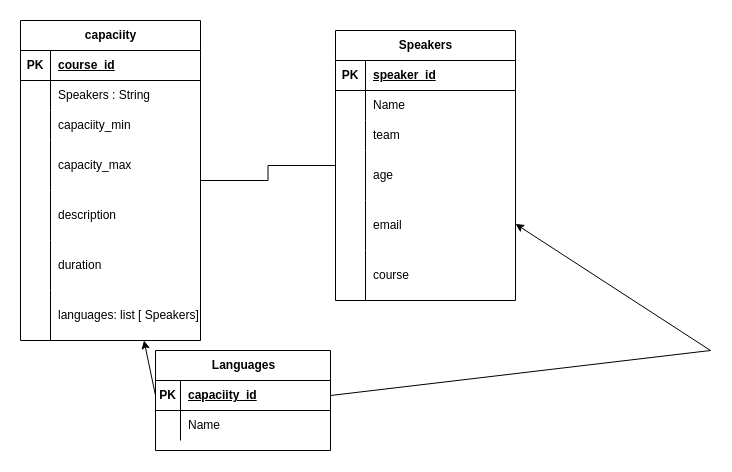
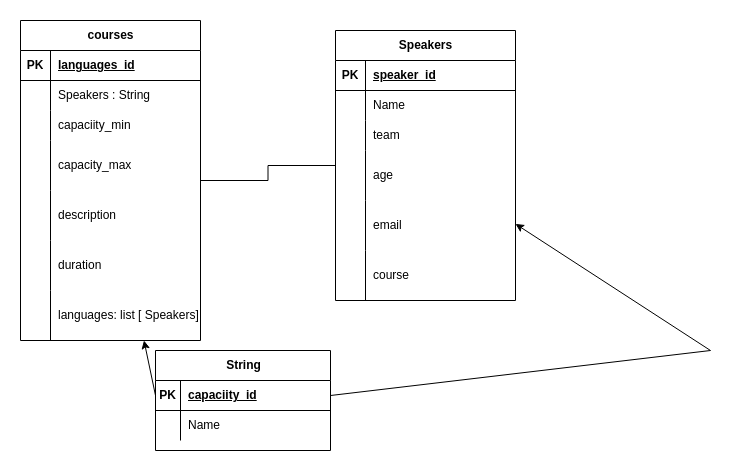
(111, 36) -> (111, 36)
(87, 66) -> (96, 66)
(244, 366) -> (244, 366)
